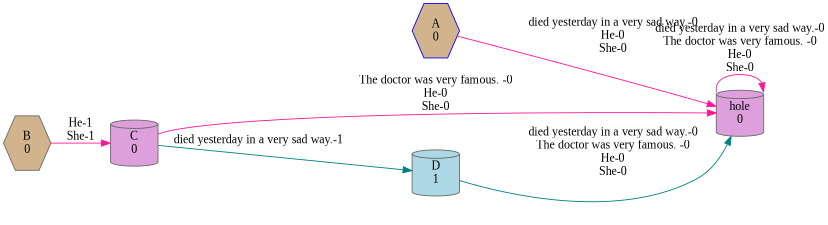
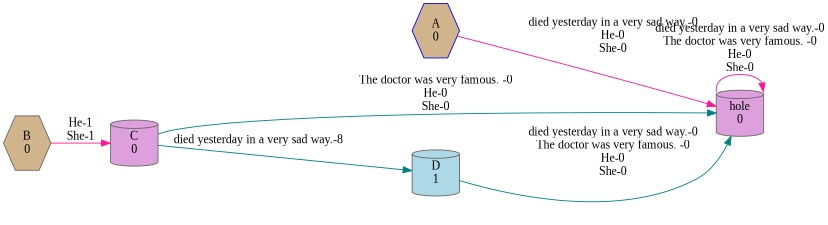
(432, 114) -> (432, 114)
(259, 140) -> (259, 140)
